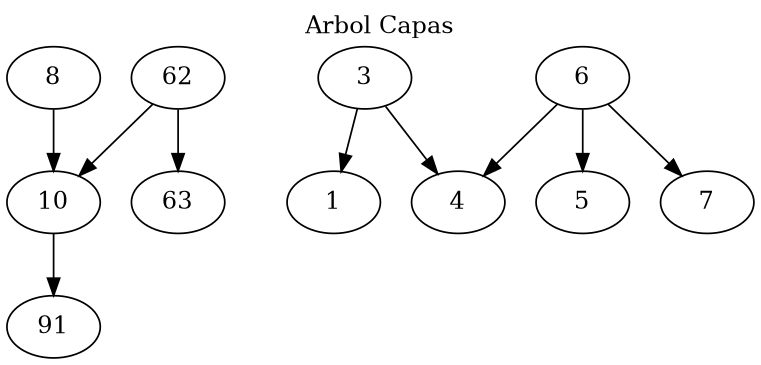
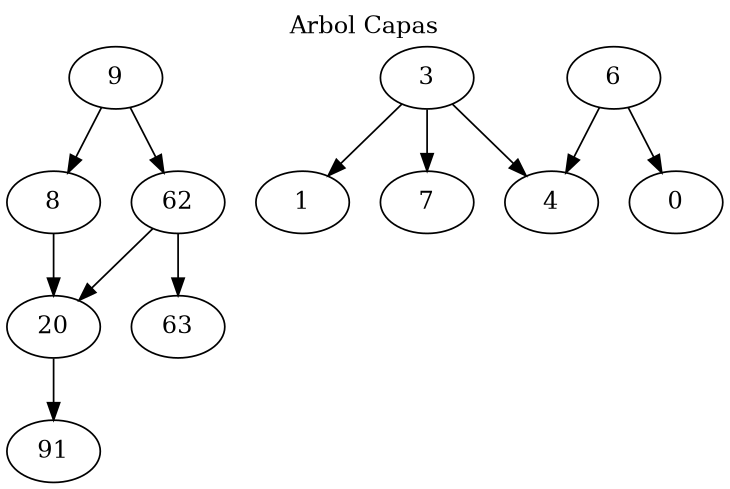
none -> (116, 78)
(639, 134) -> (427, 132)
(54, 202) -> (54, 327)
(583, 202) -> (676, 202)
